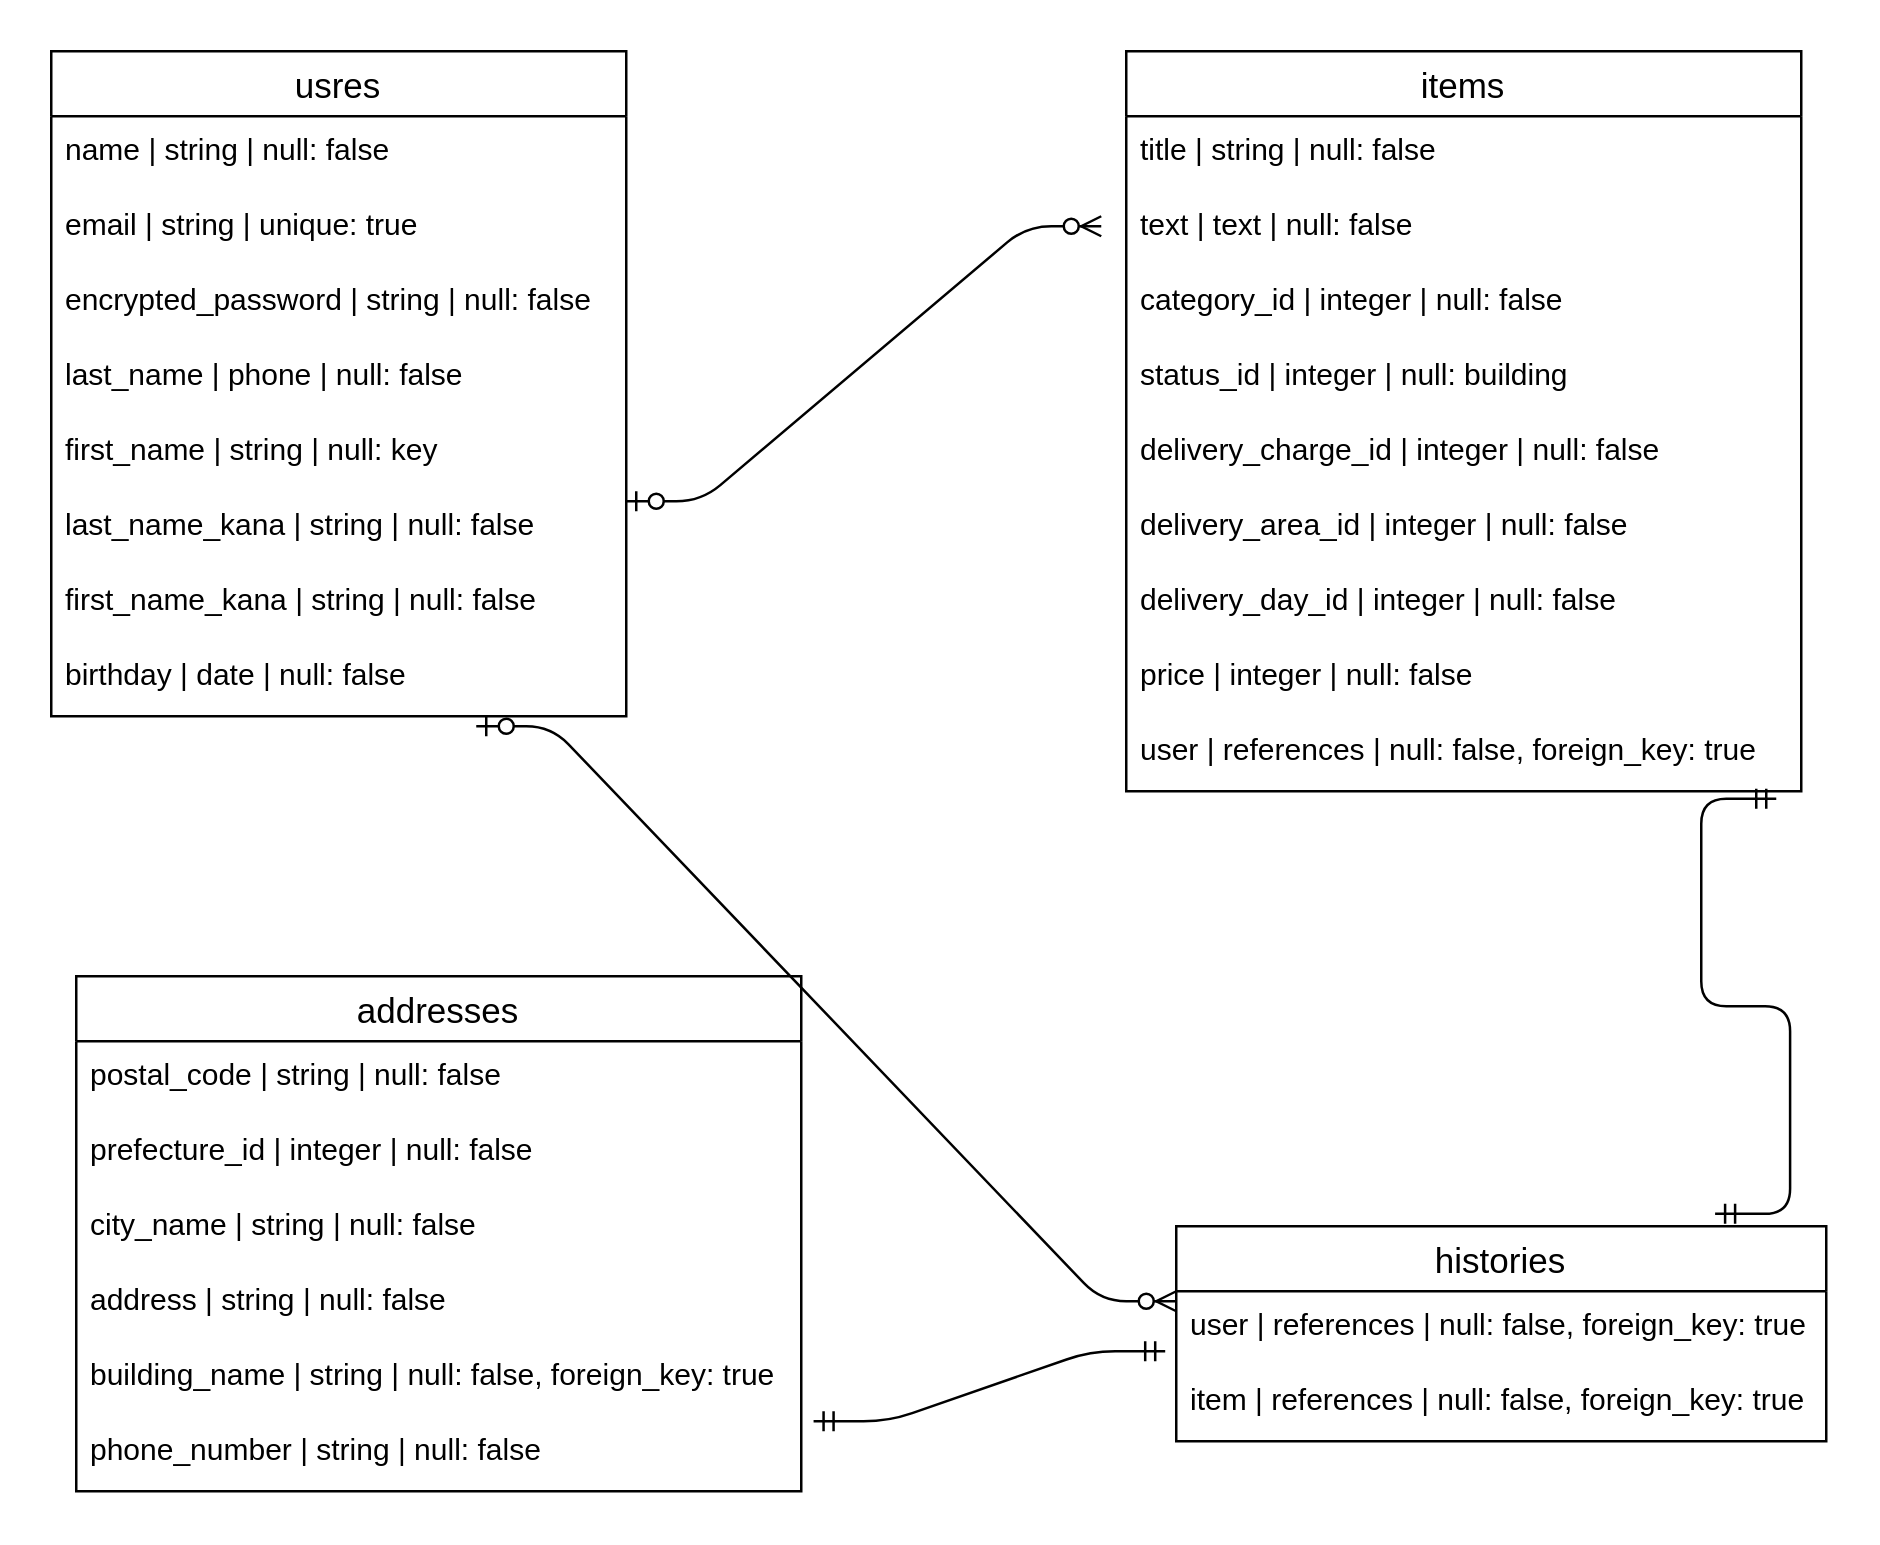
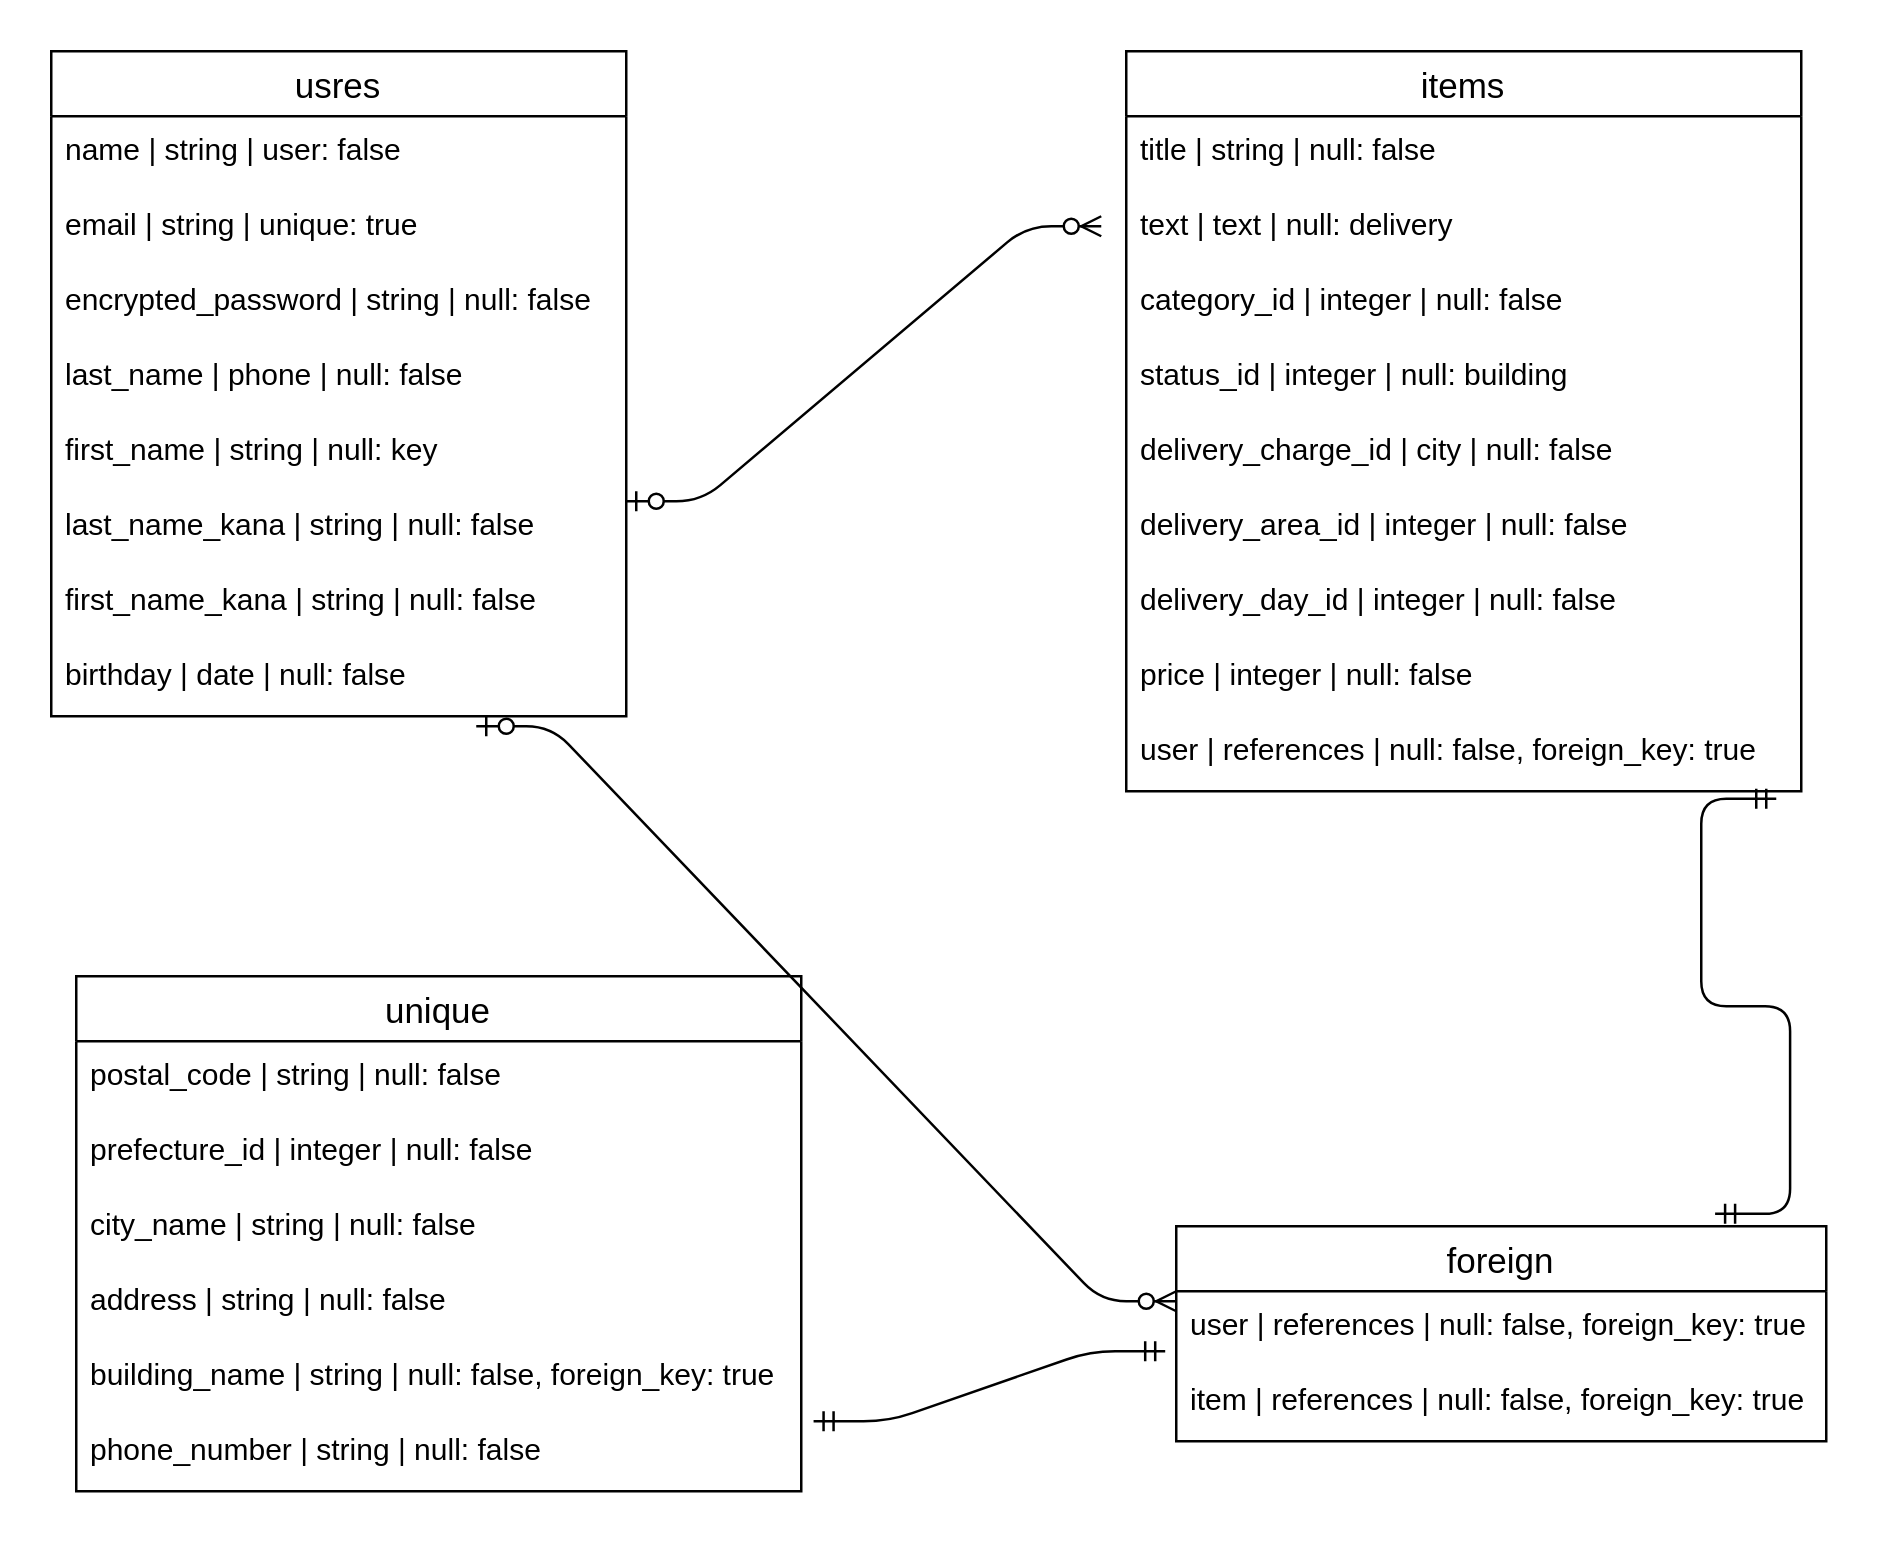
(313, 150) -> (320, 150)
(1402, 225) -> (1423, 225)
(1452, 450) -> (1427, 450)
(438, 1011) -> (438, 1011)
(1500, 1261) -> (1500, 1261)
